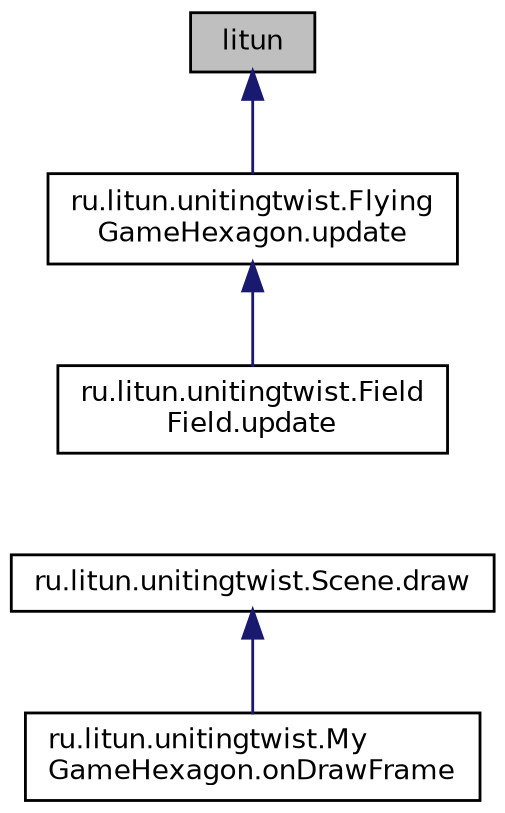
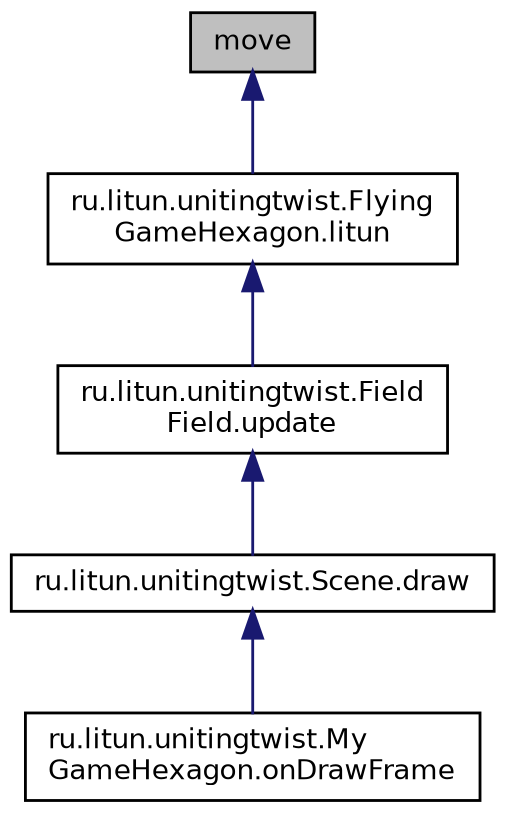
(253, 42) -> (253, 42)
(253, 219) -> (253, 219)
none -> (253, 518)
